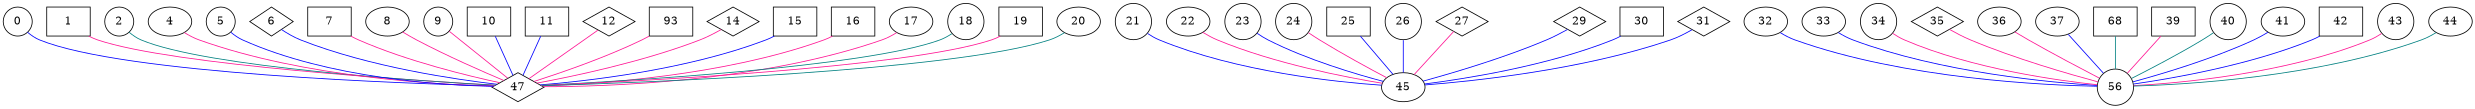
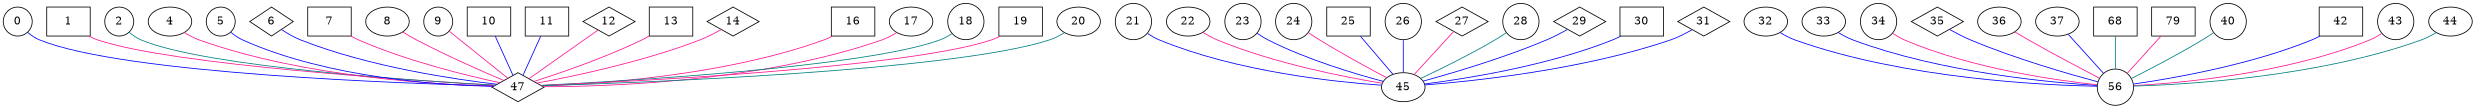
(671, 22) -> (671, 22)
(795, 22) -> none
none -> (1521, 22)
(2173, 22) -> (2173, 22)
(2283, 22) -> none
(2022, 59) -> (2022, 59)
